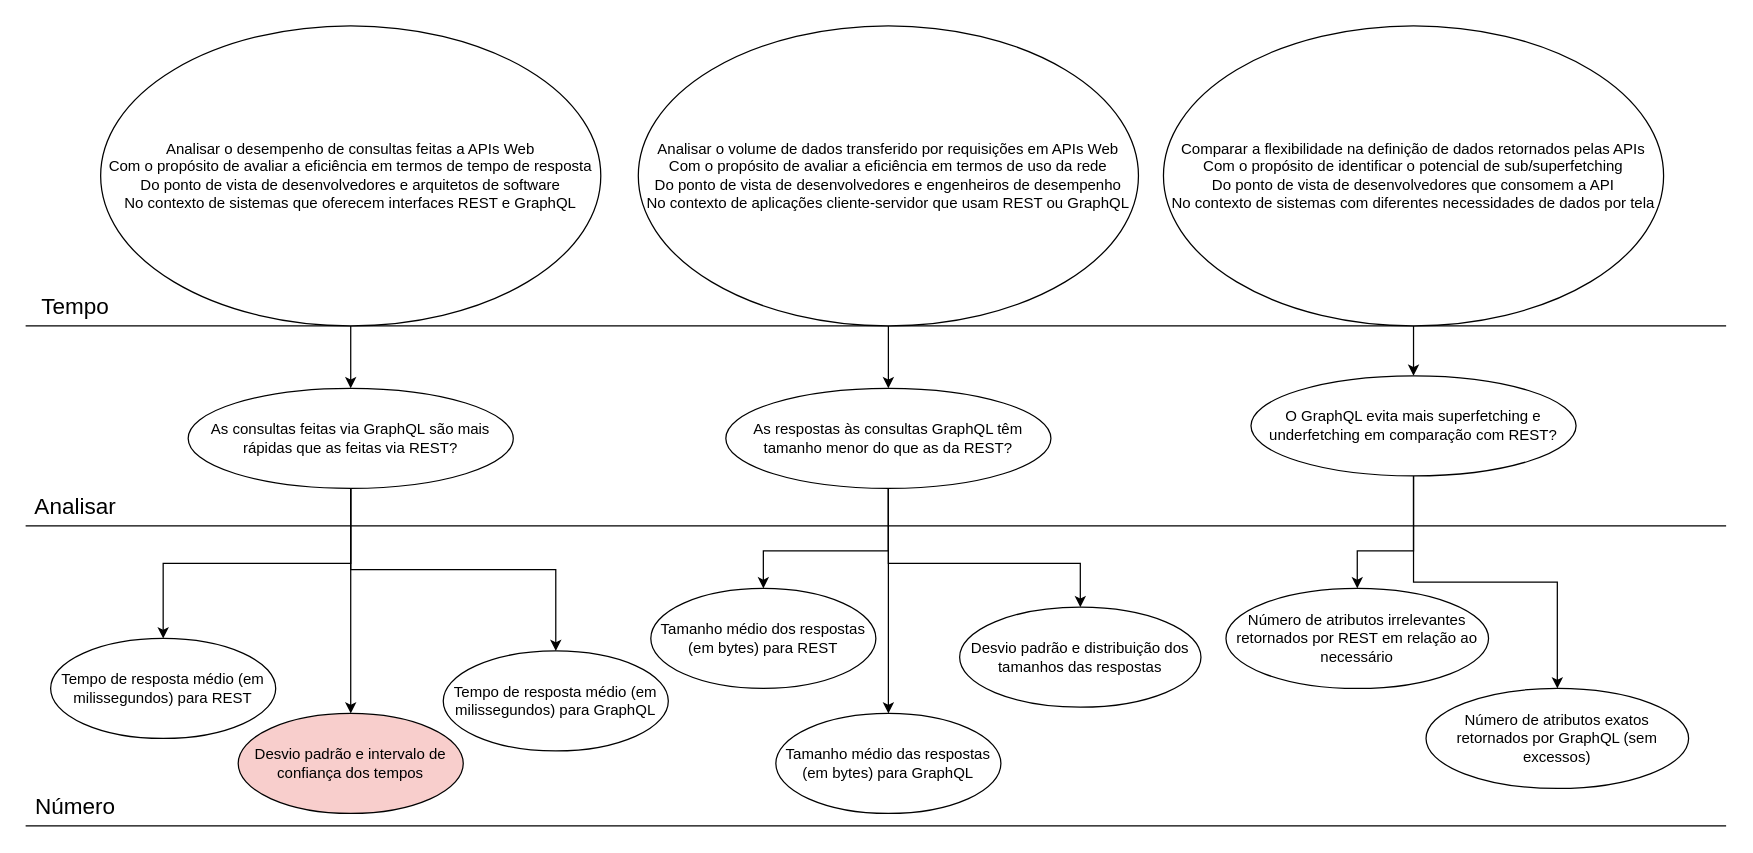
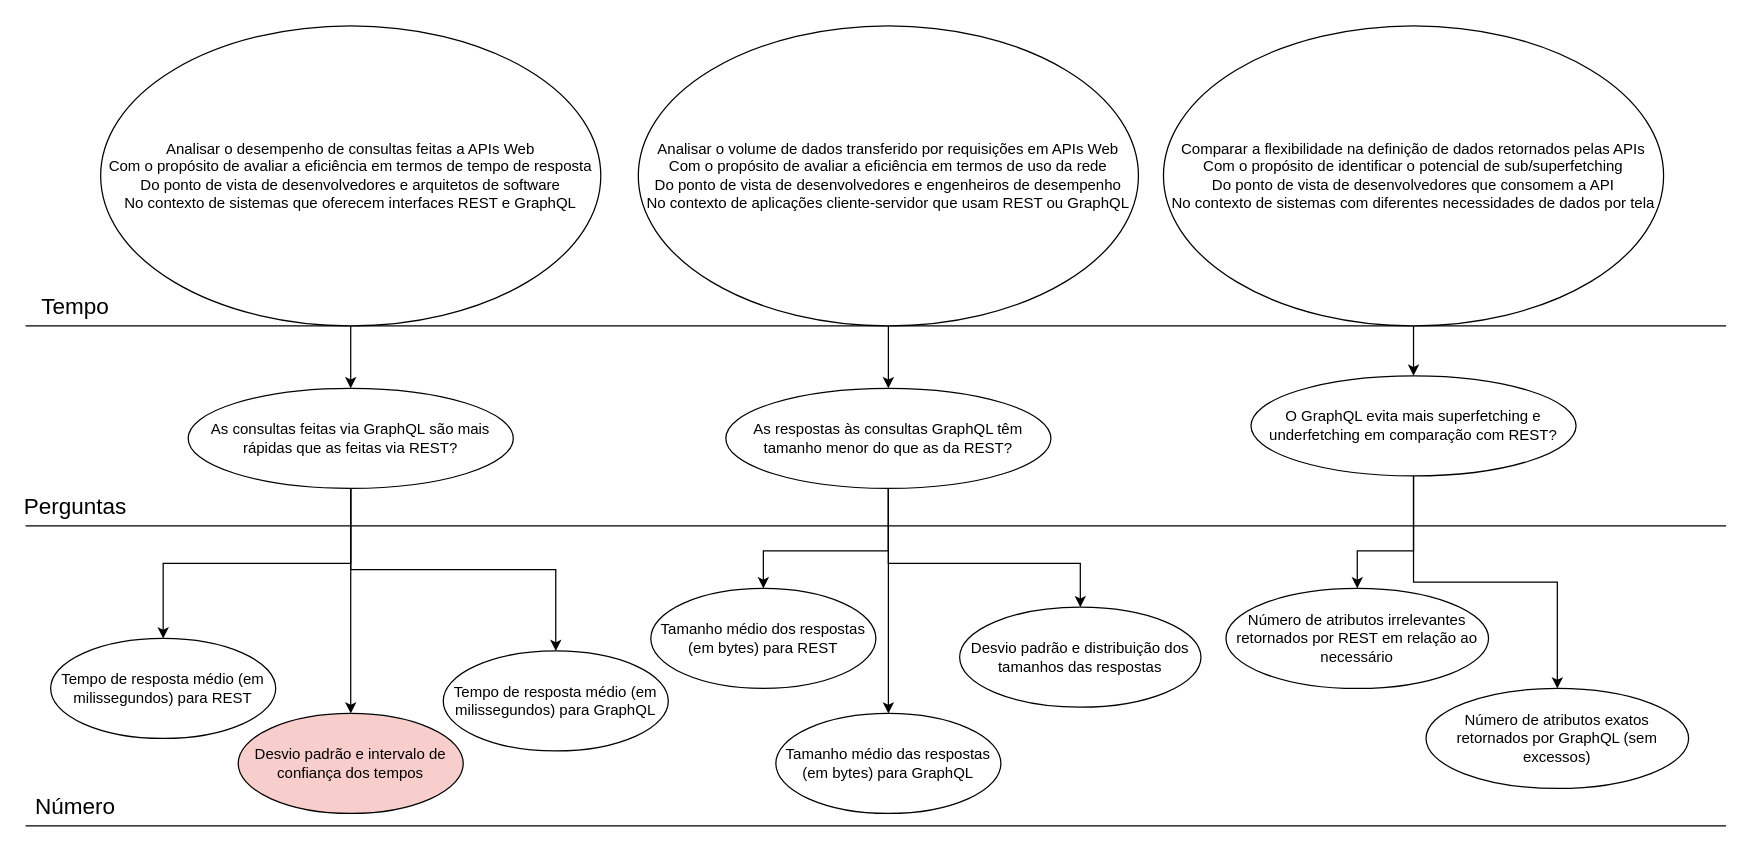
(76, 507) -> (76, 507)
